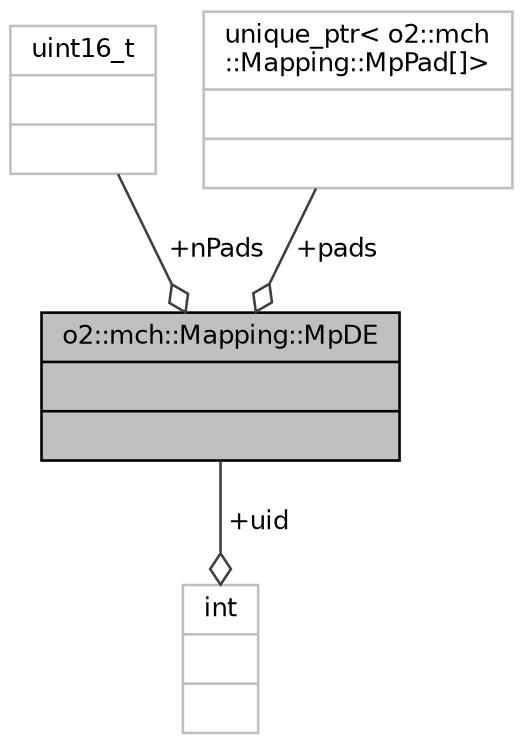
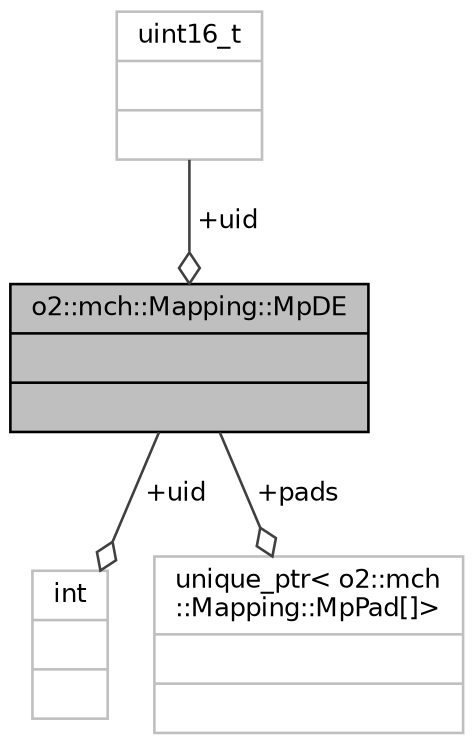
(293, 236) -> (240, 480)
(213, 250) -> (224, 222)
